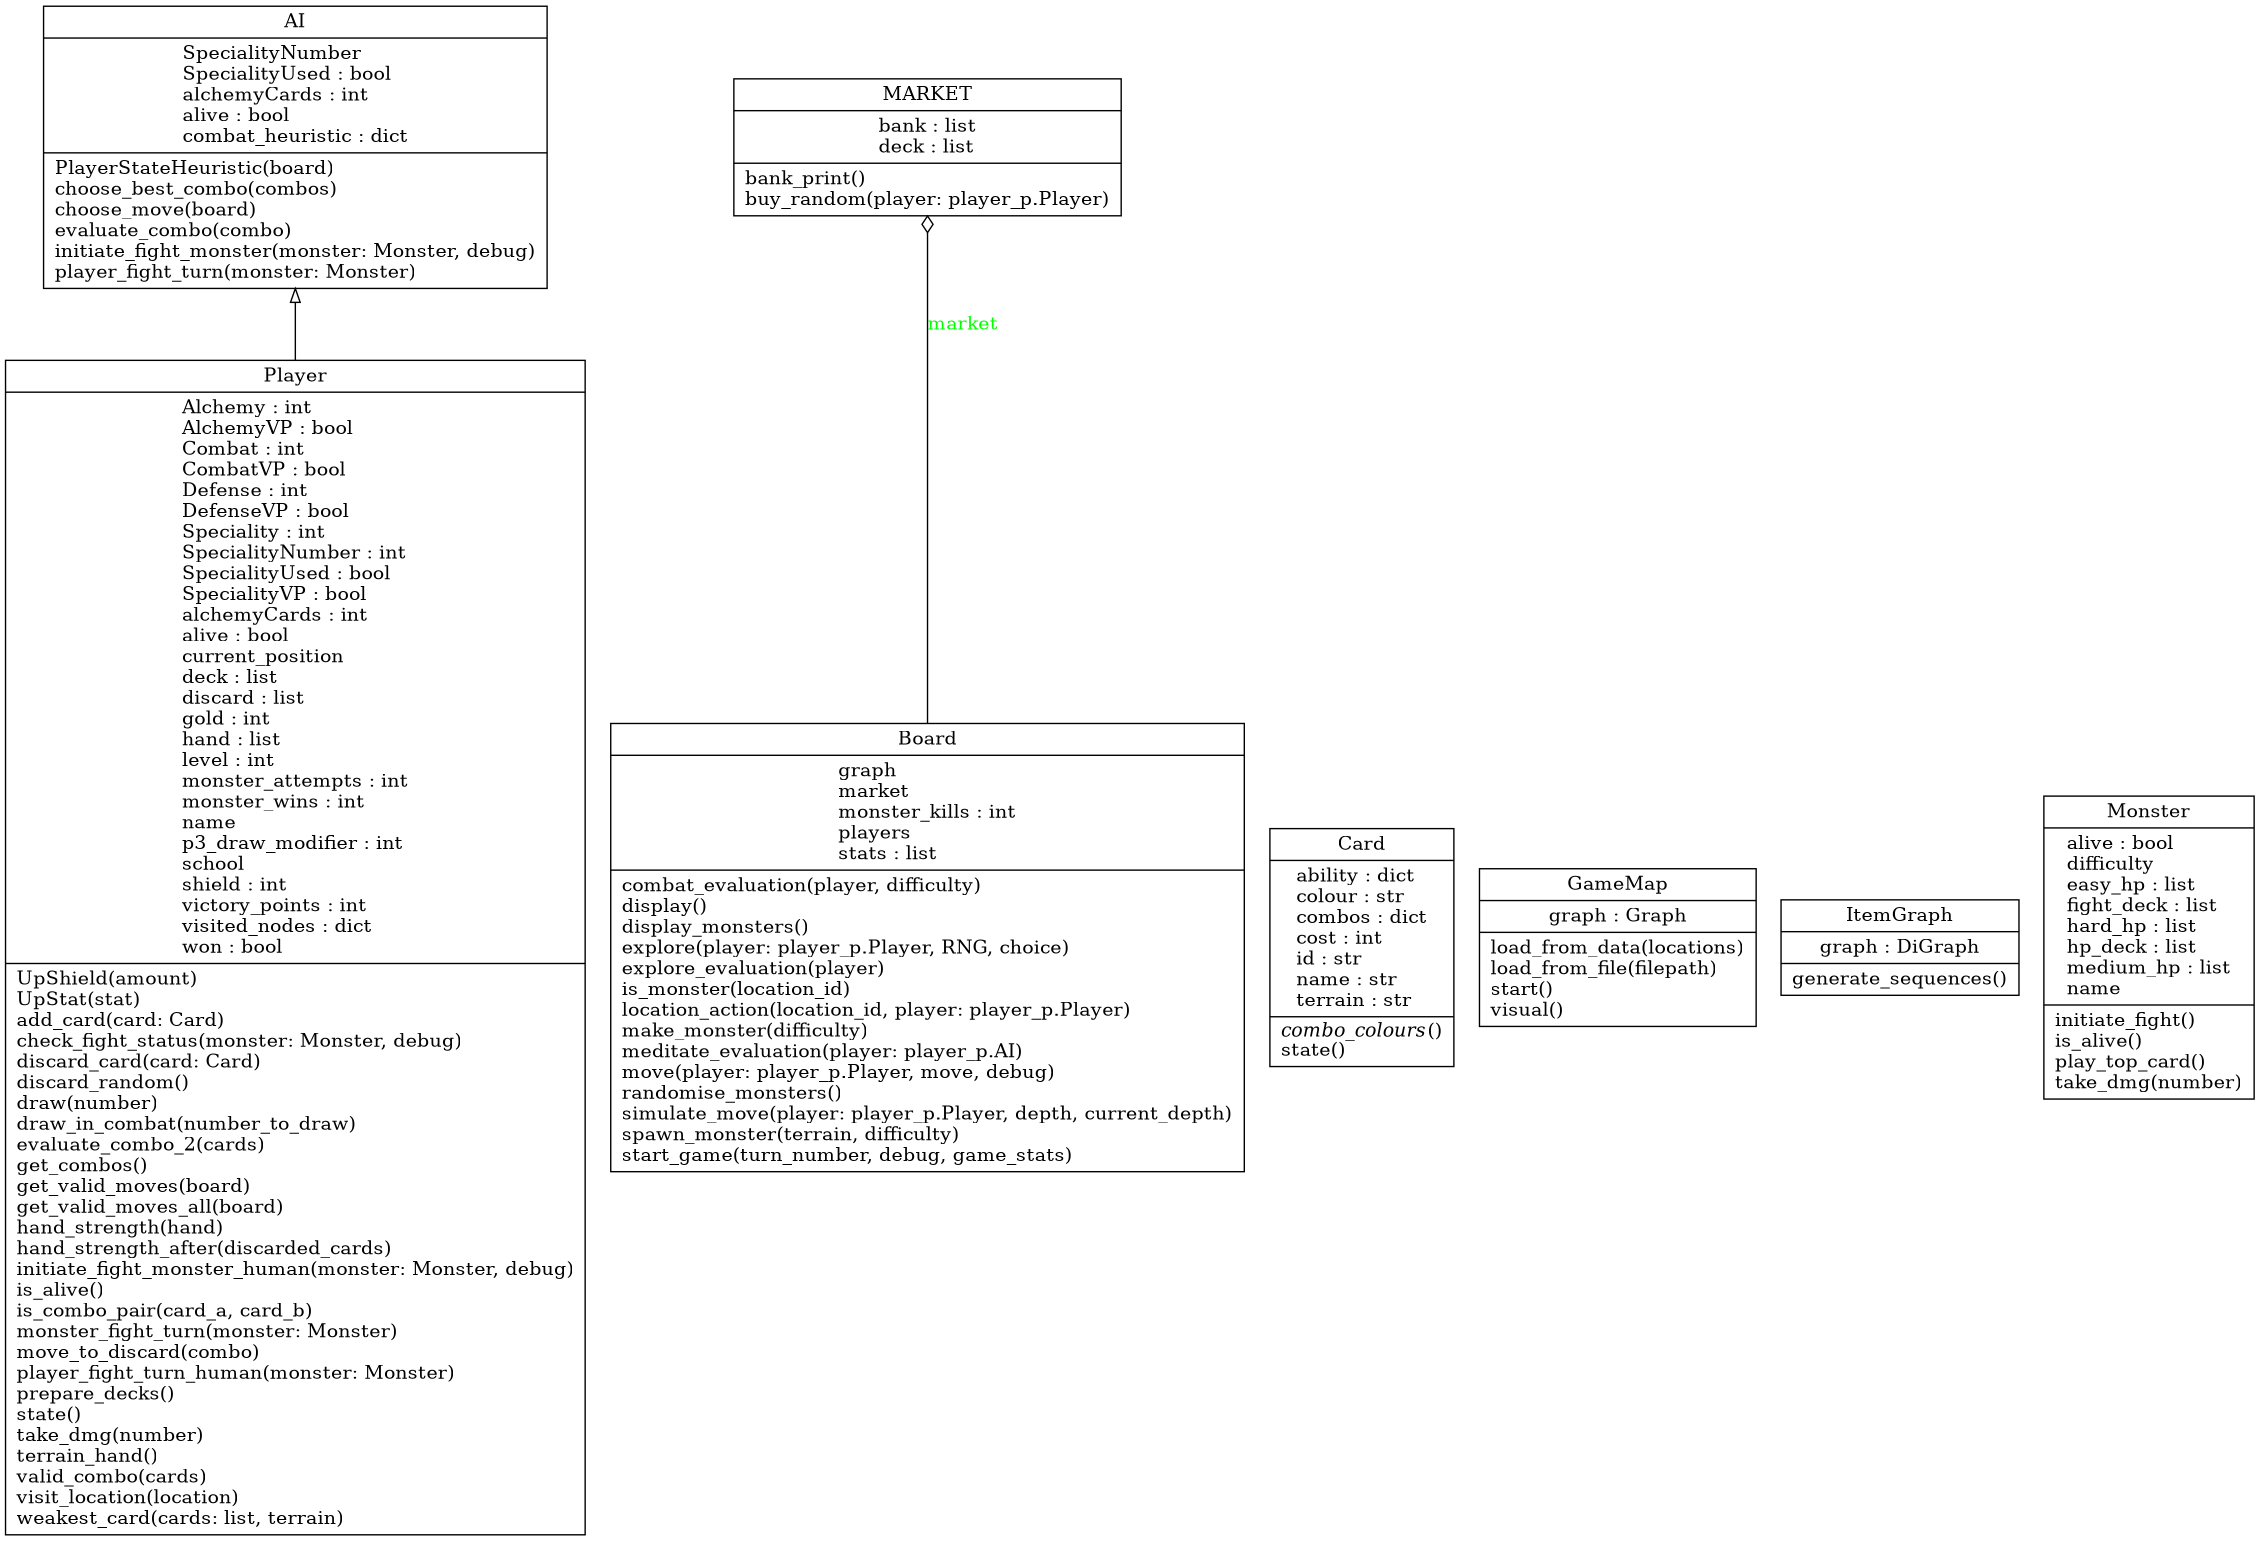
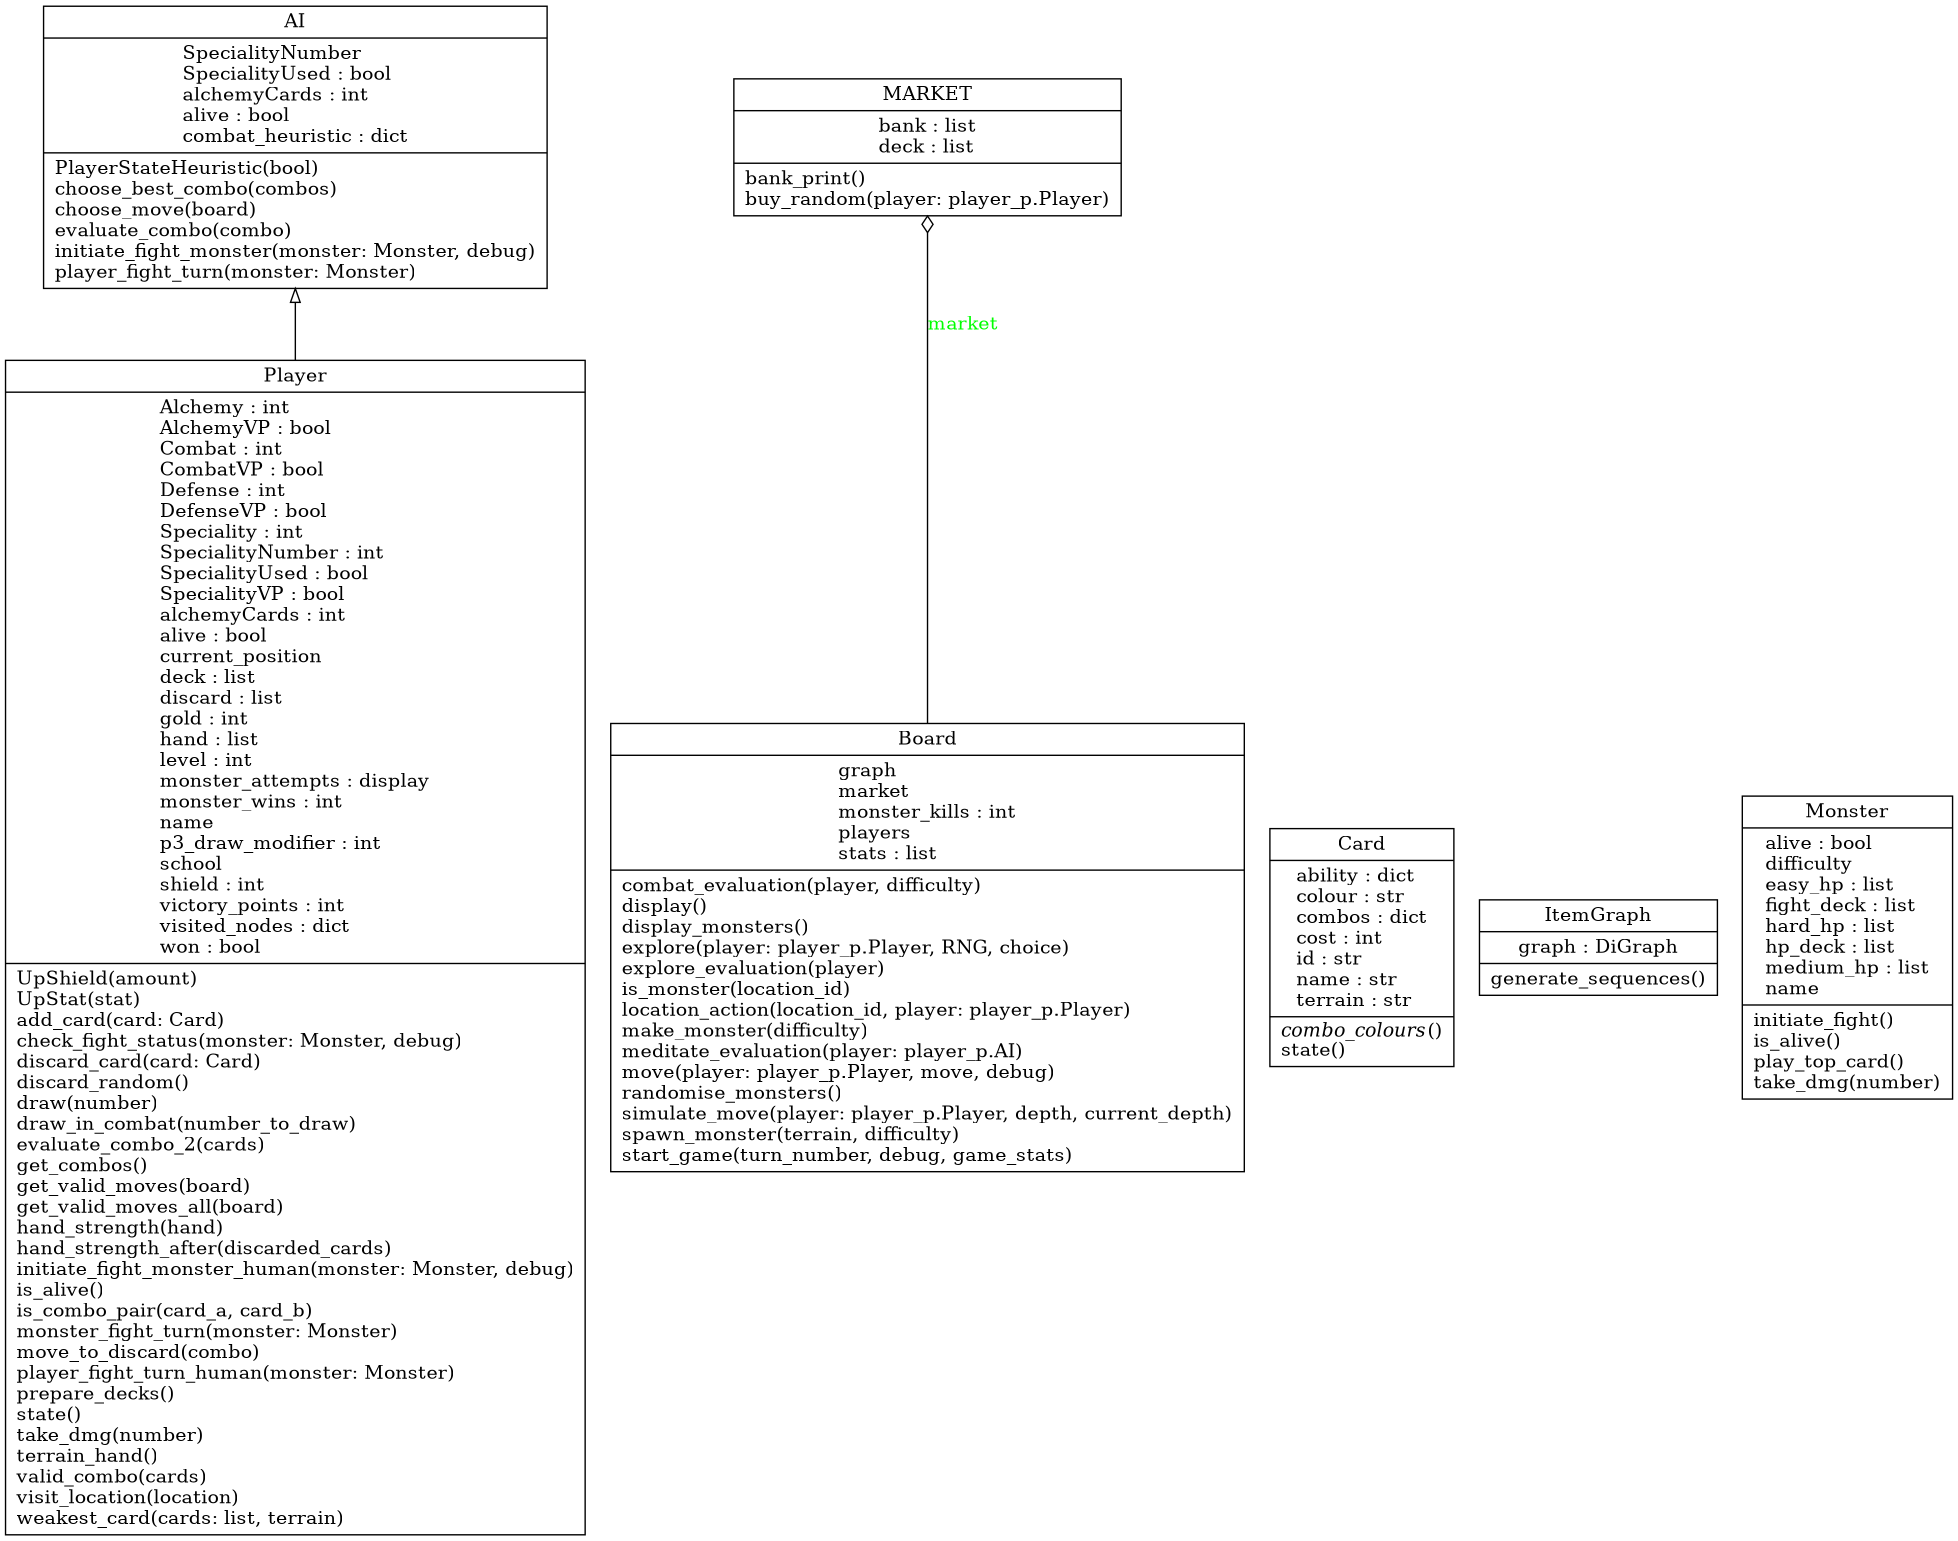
(194, 168) -> (187, 168)
(295, 781) -> (295, 781)
(1618, 948) -> none
